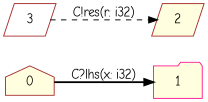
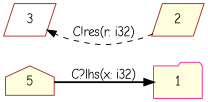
(99, 20) -> (104, 45)
(30, 82) -> (30, 82)
